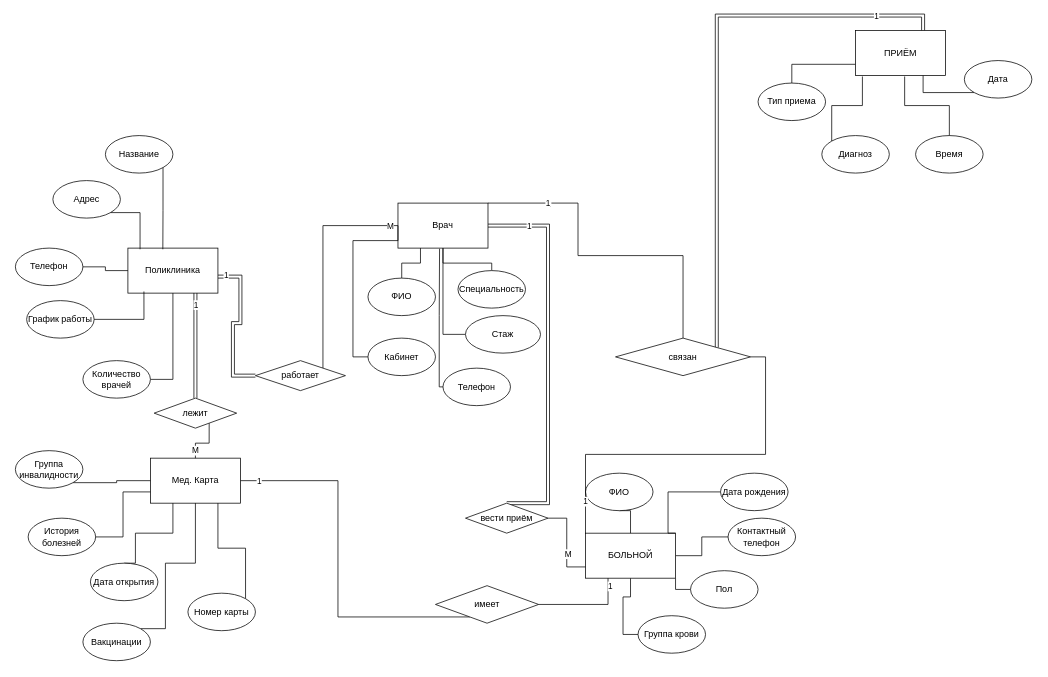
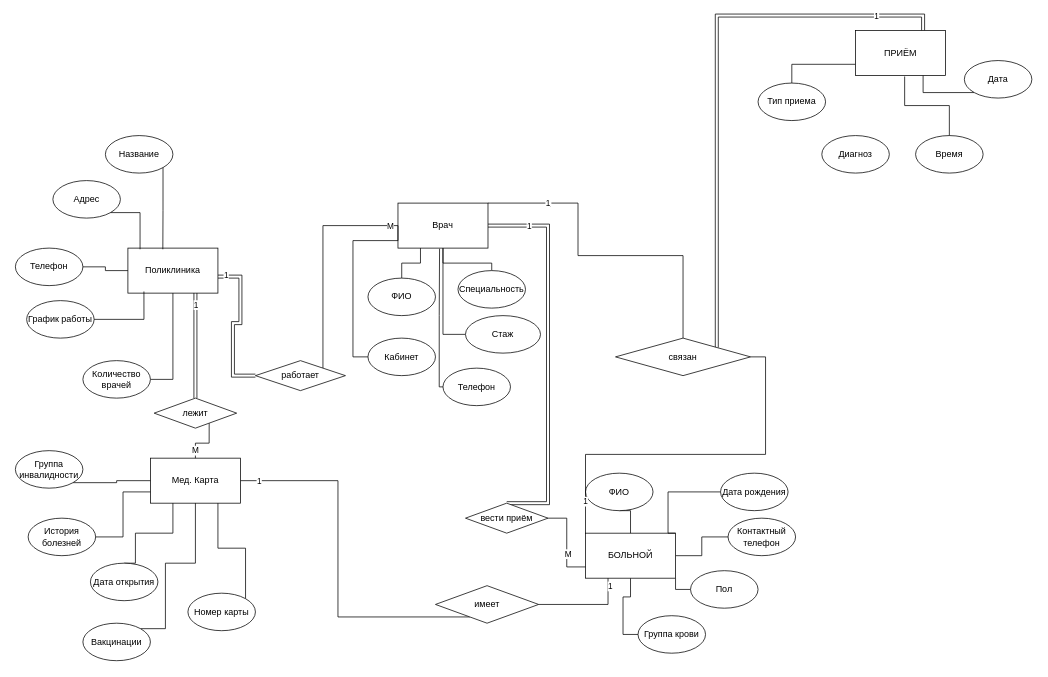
(844, 105) -> none
